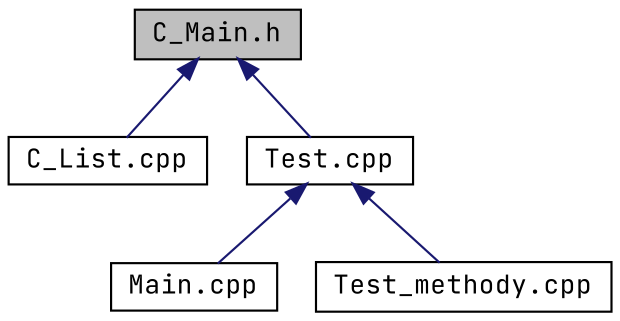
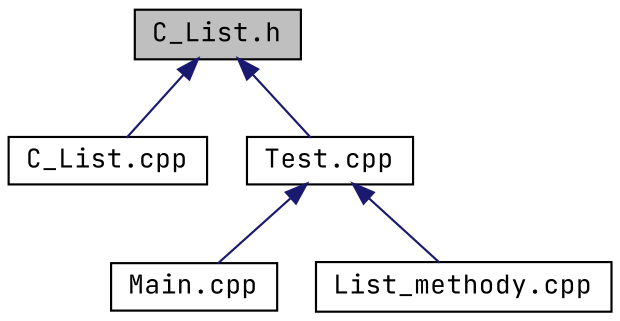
(218, 35) -> (218, 35)
(464, 287) -> (464, 287)
